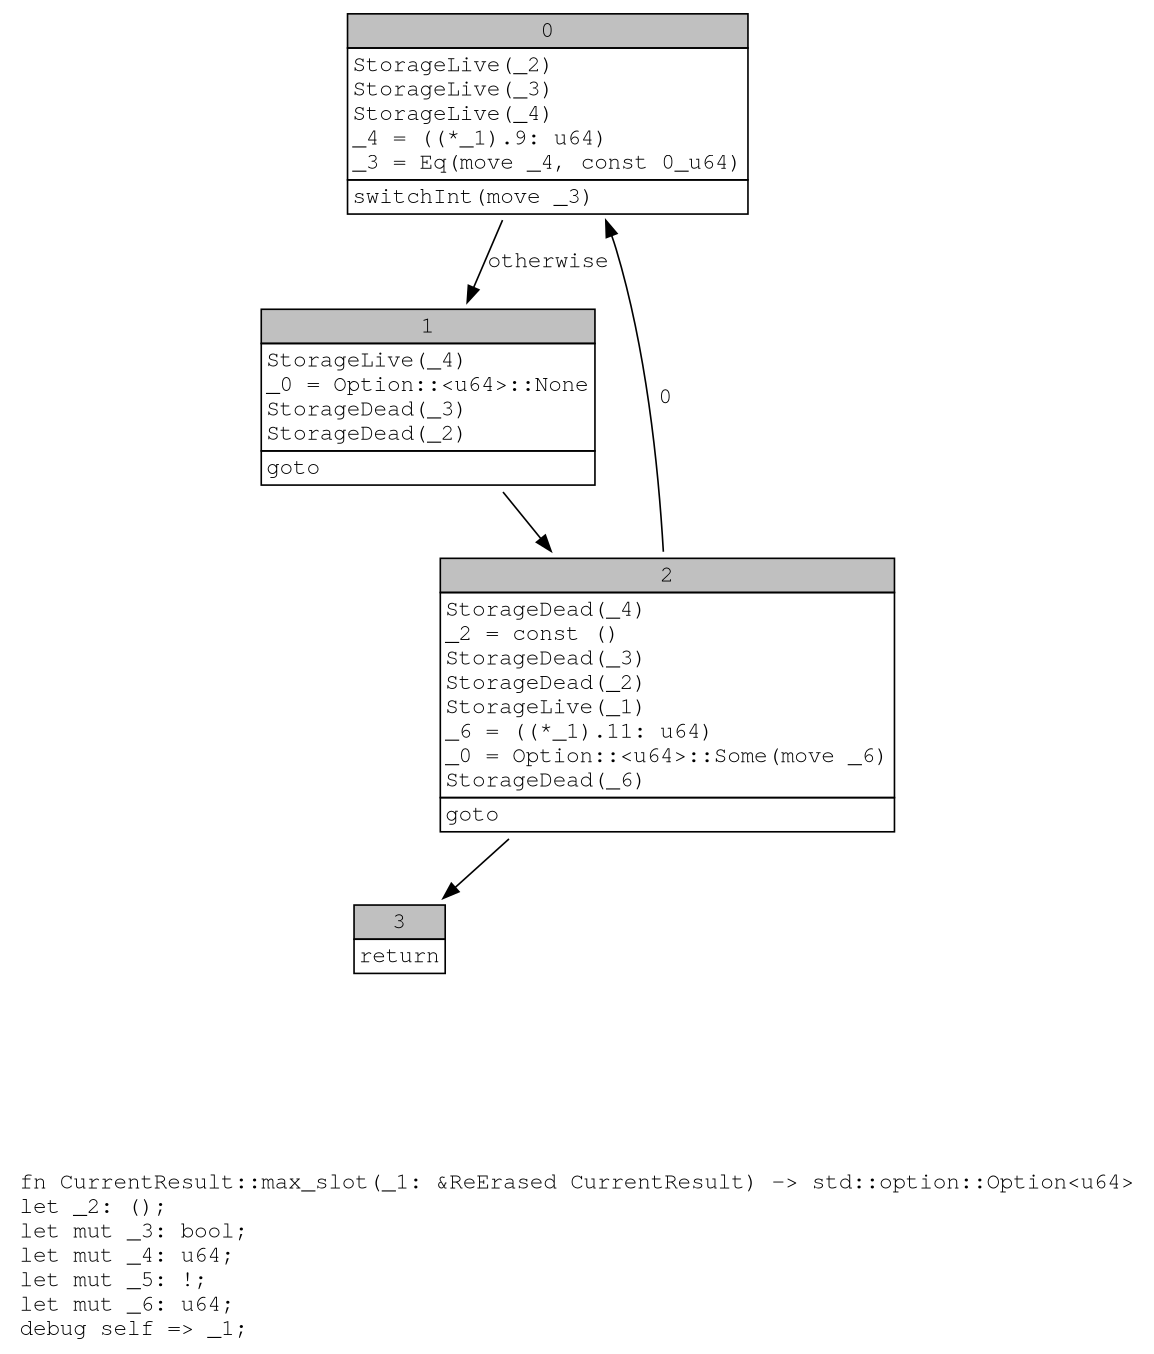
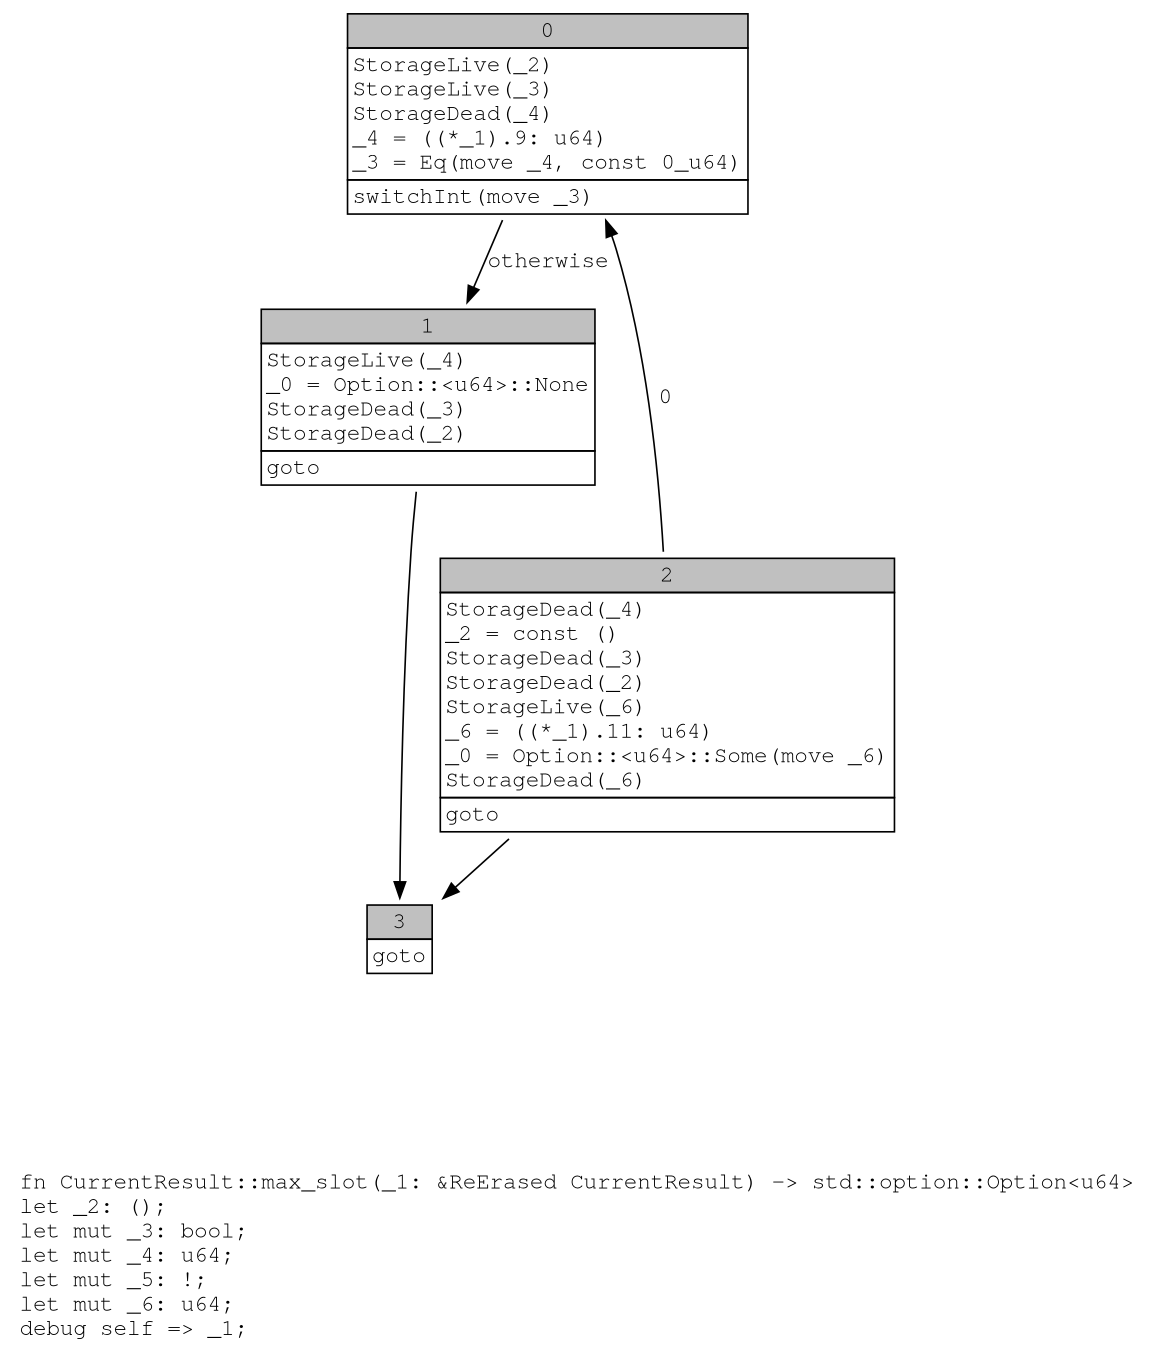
(453, 113) -> (453, 113)
(522, 515) -> (404, 687)
(546, 706) -> (546, 706)
(400, 956) -> (400, 956)
